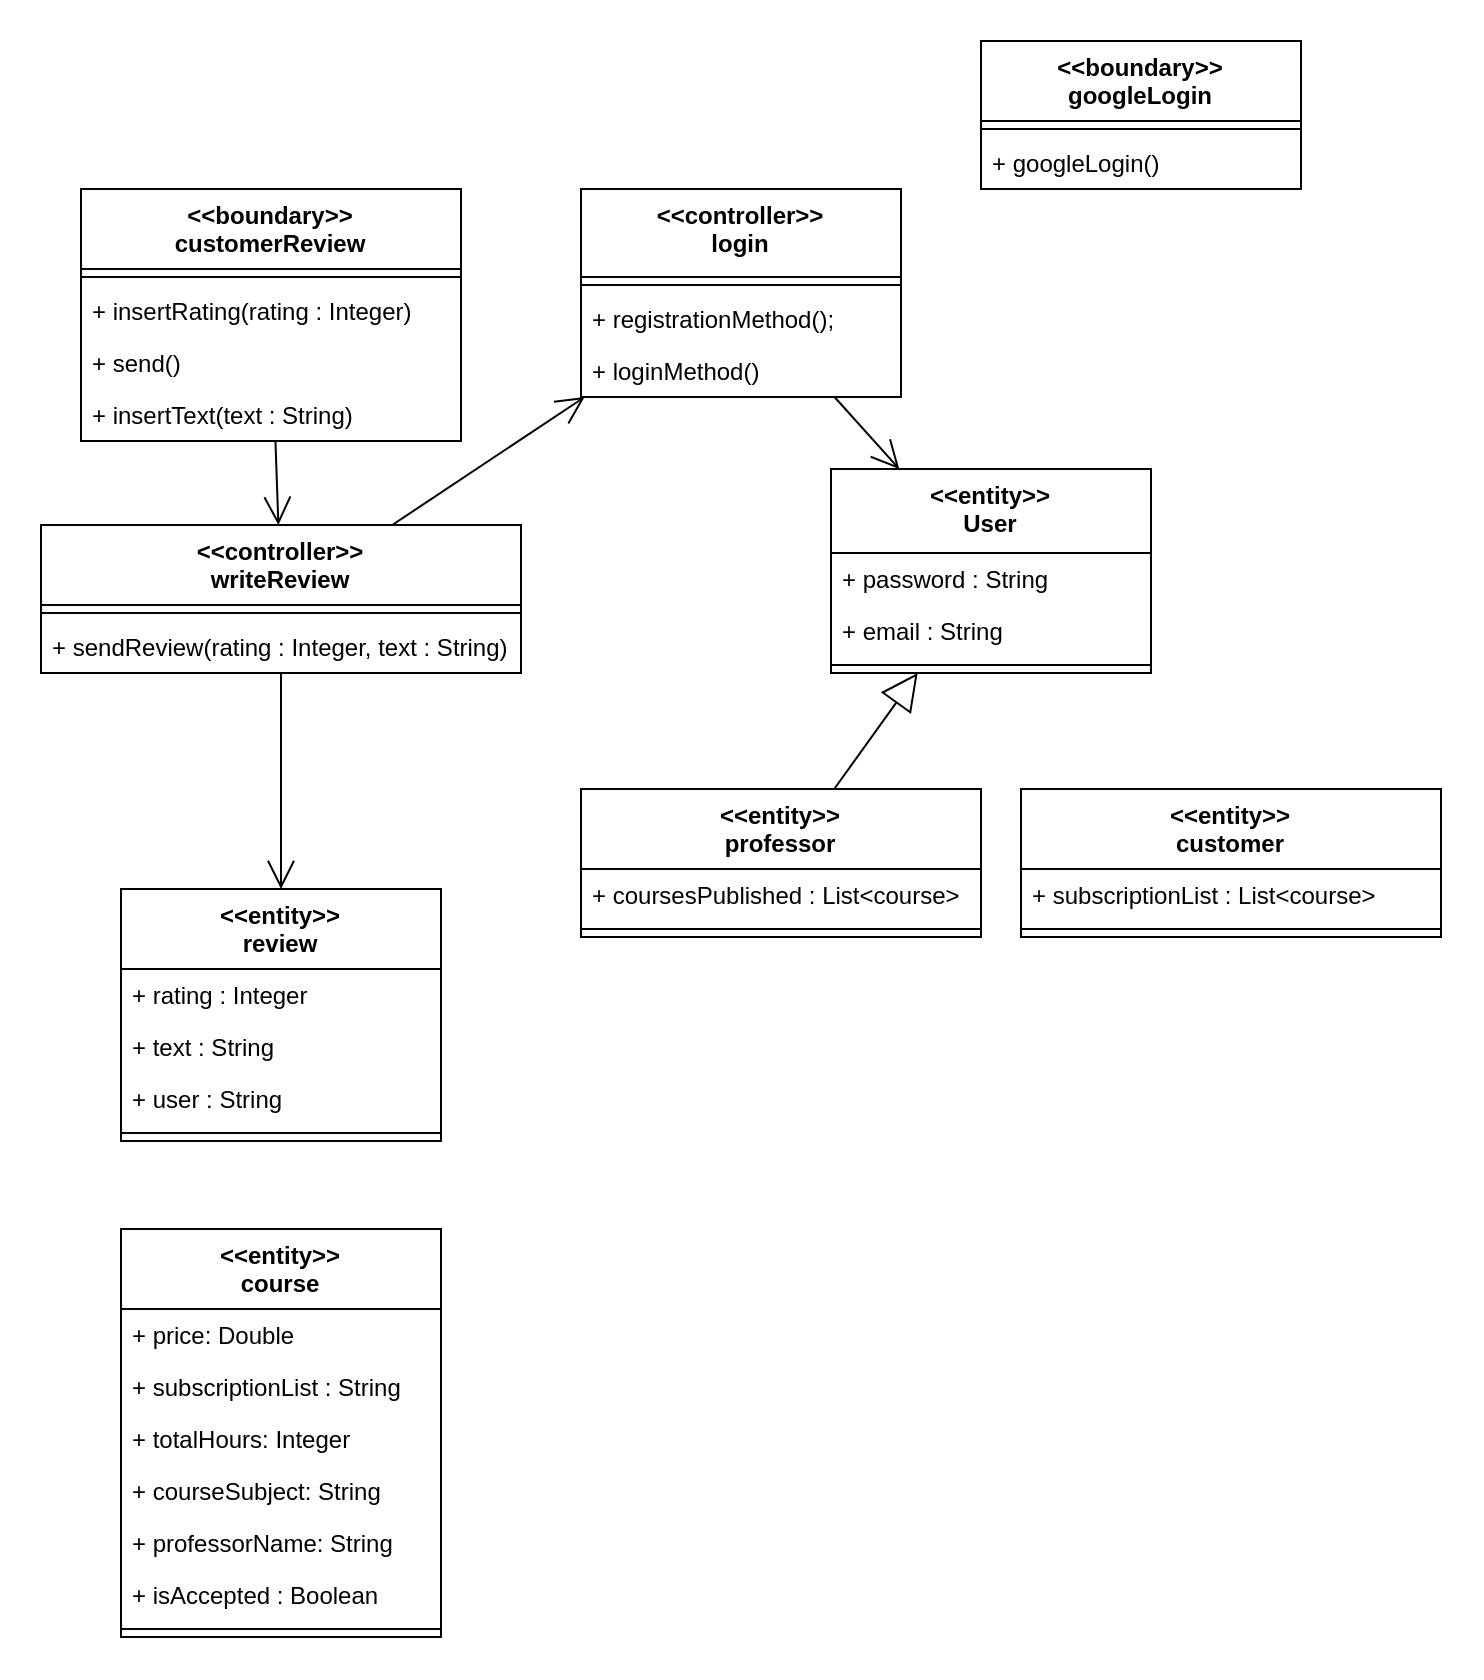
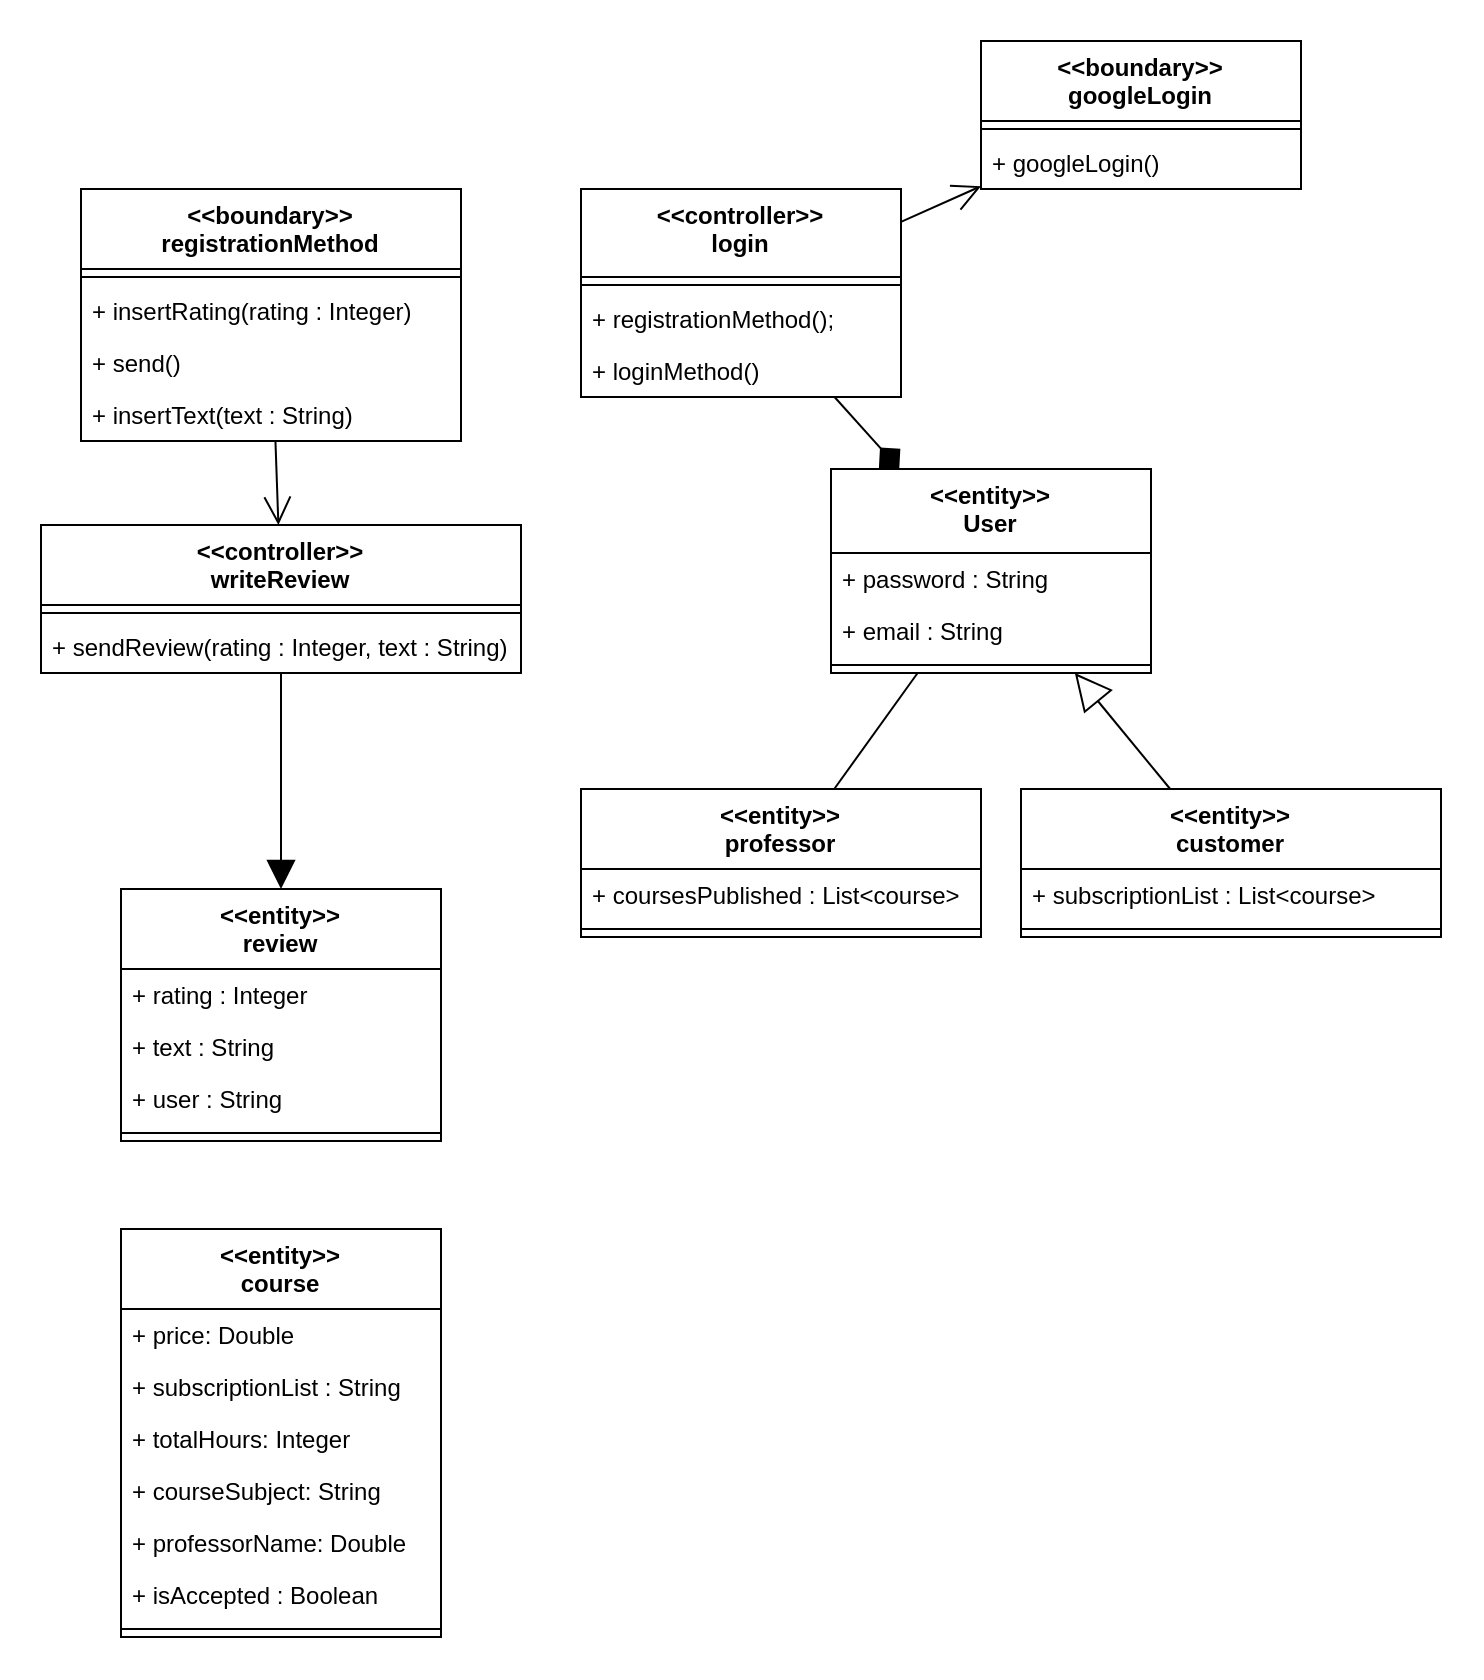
none -> (939, 205)
(271, 232) -> (271, 232)
(888, 457) -> (880, 448)
(486, 463) -> none
(895, 704) -> (905, 691)
none -> (1134, 745)
(281, 869) -> (281, 859)
(275, 1545) -> (275, 1545)
